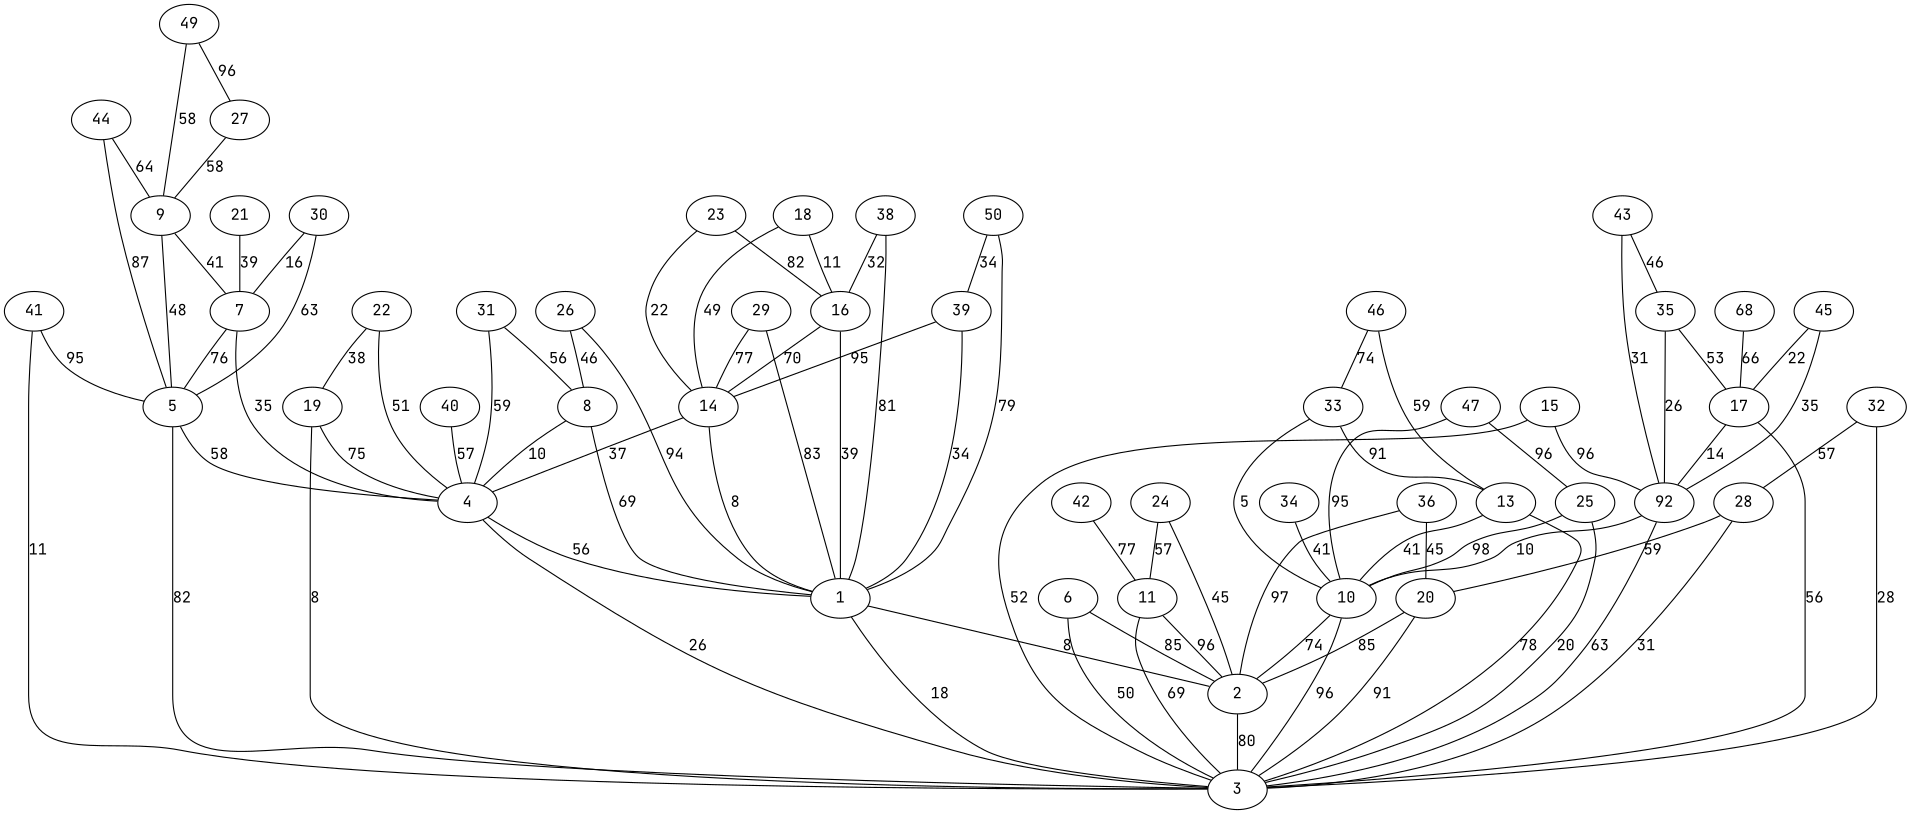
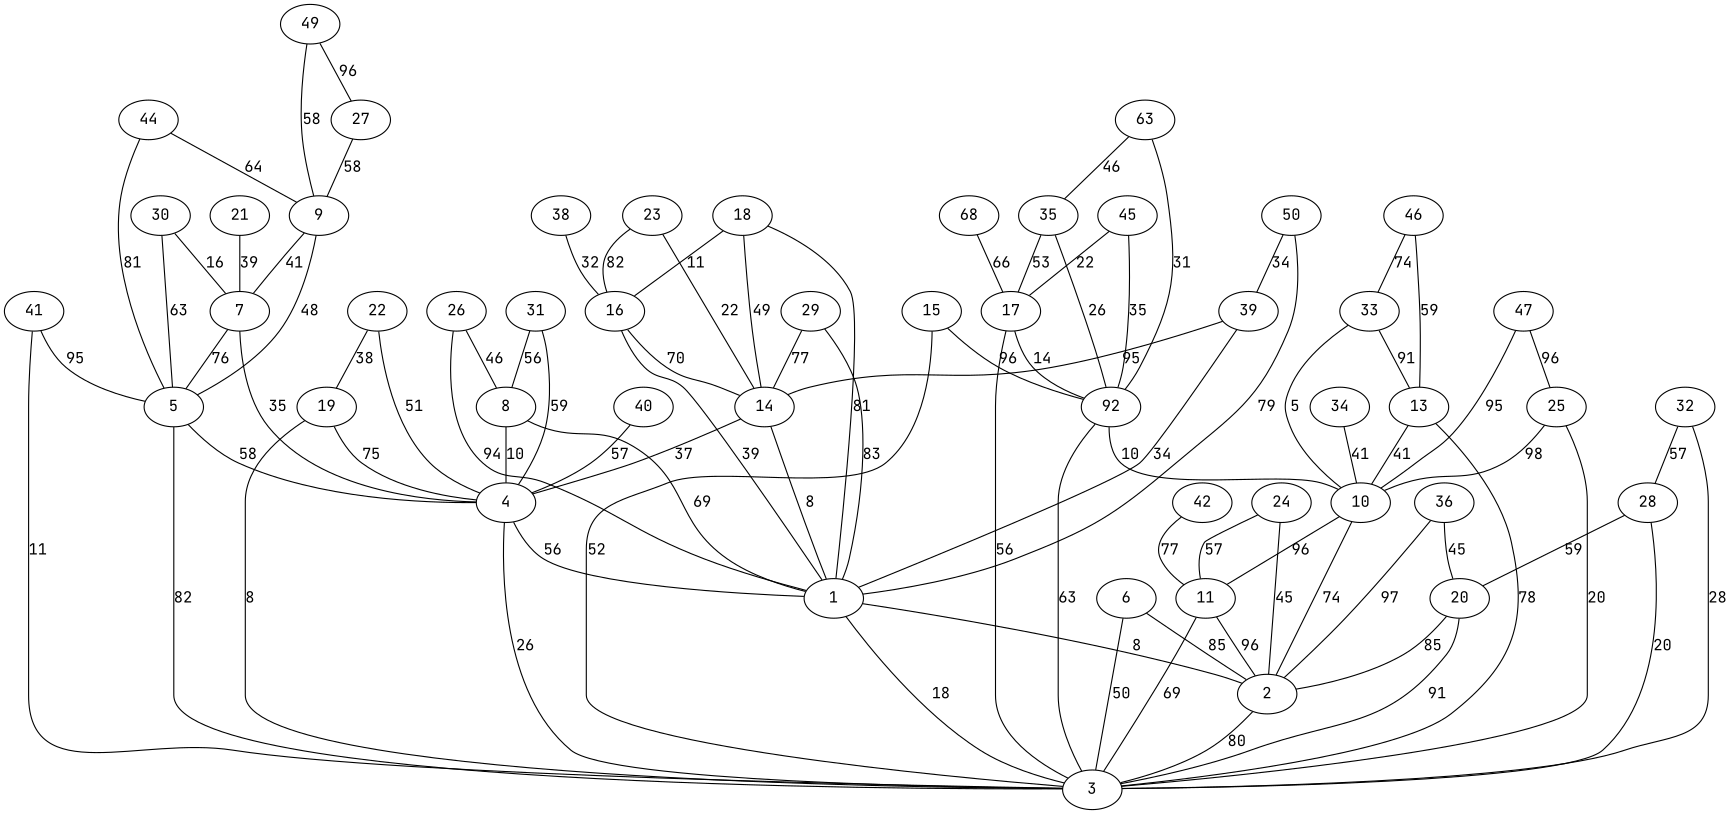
(1623, 216) -> (1145, 120)
(140, 263) -> (133, 263)
(876, 409) -> (854, 362)
(1646, 646) -> (1663, 646)
(1303, 699) -> (1286, 549)
